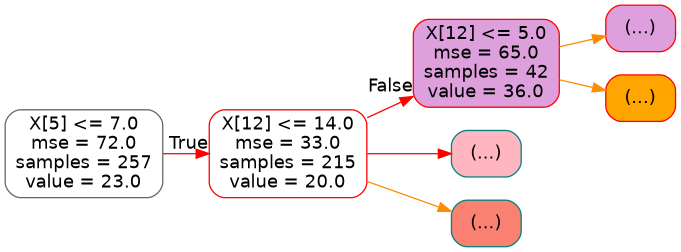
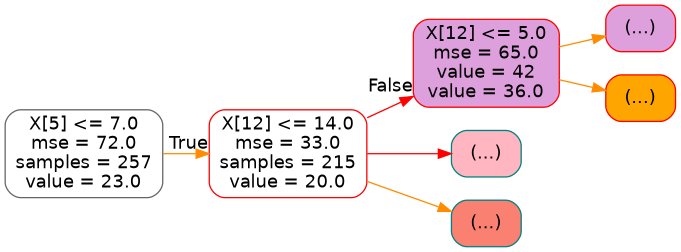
(486, 63) -> (486, 63)
(180, 154) -> (180, 154)
